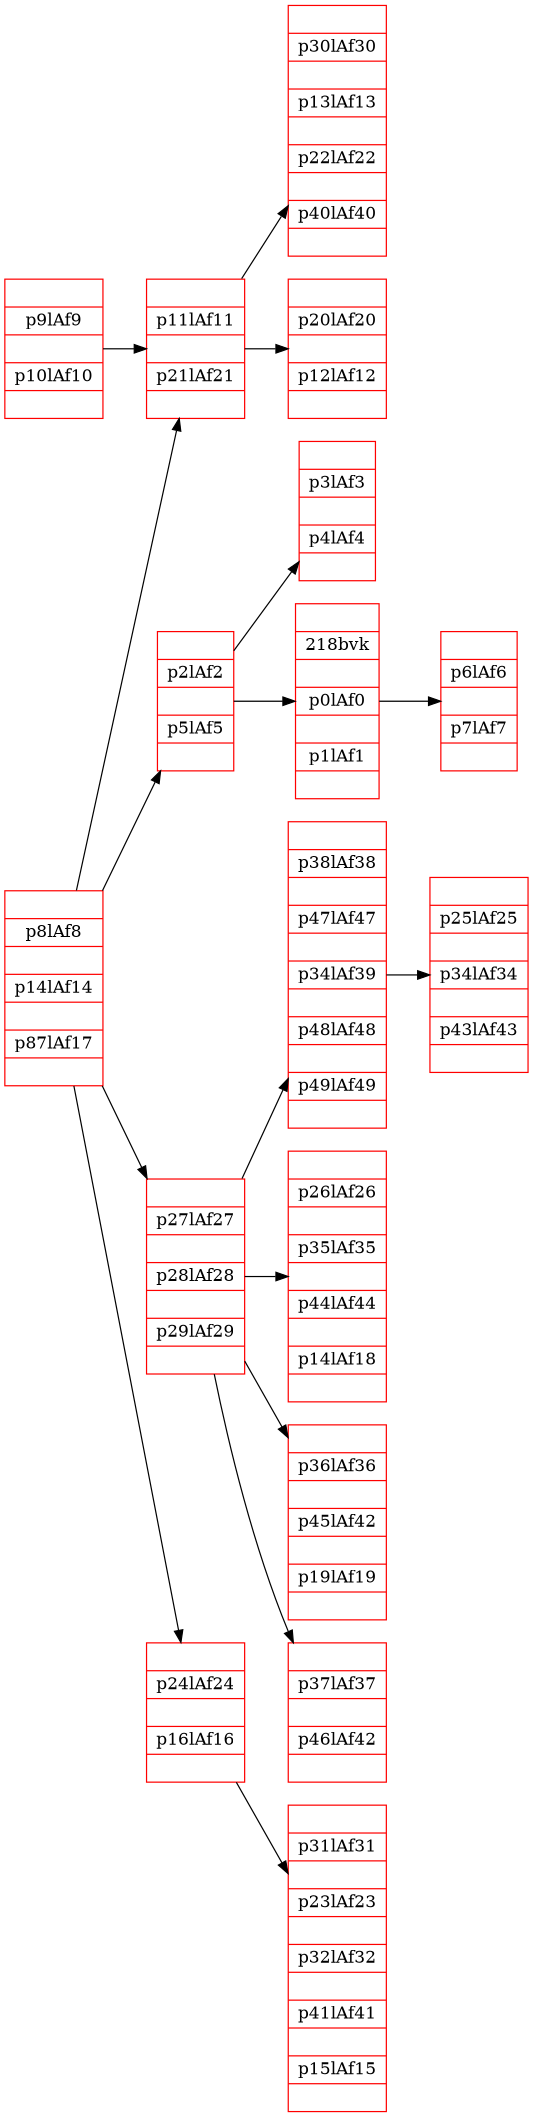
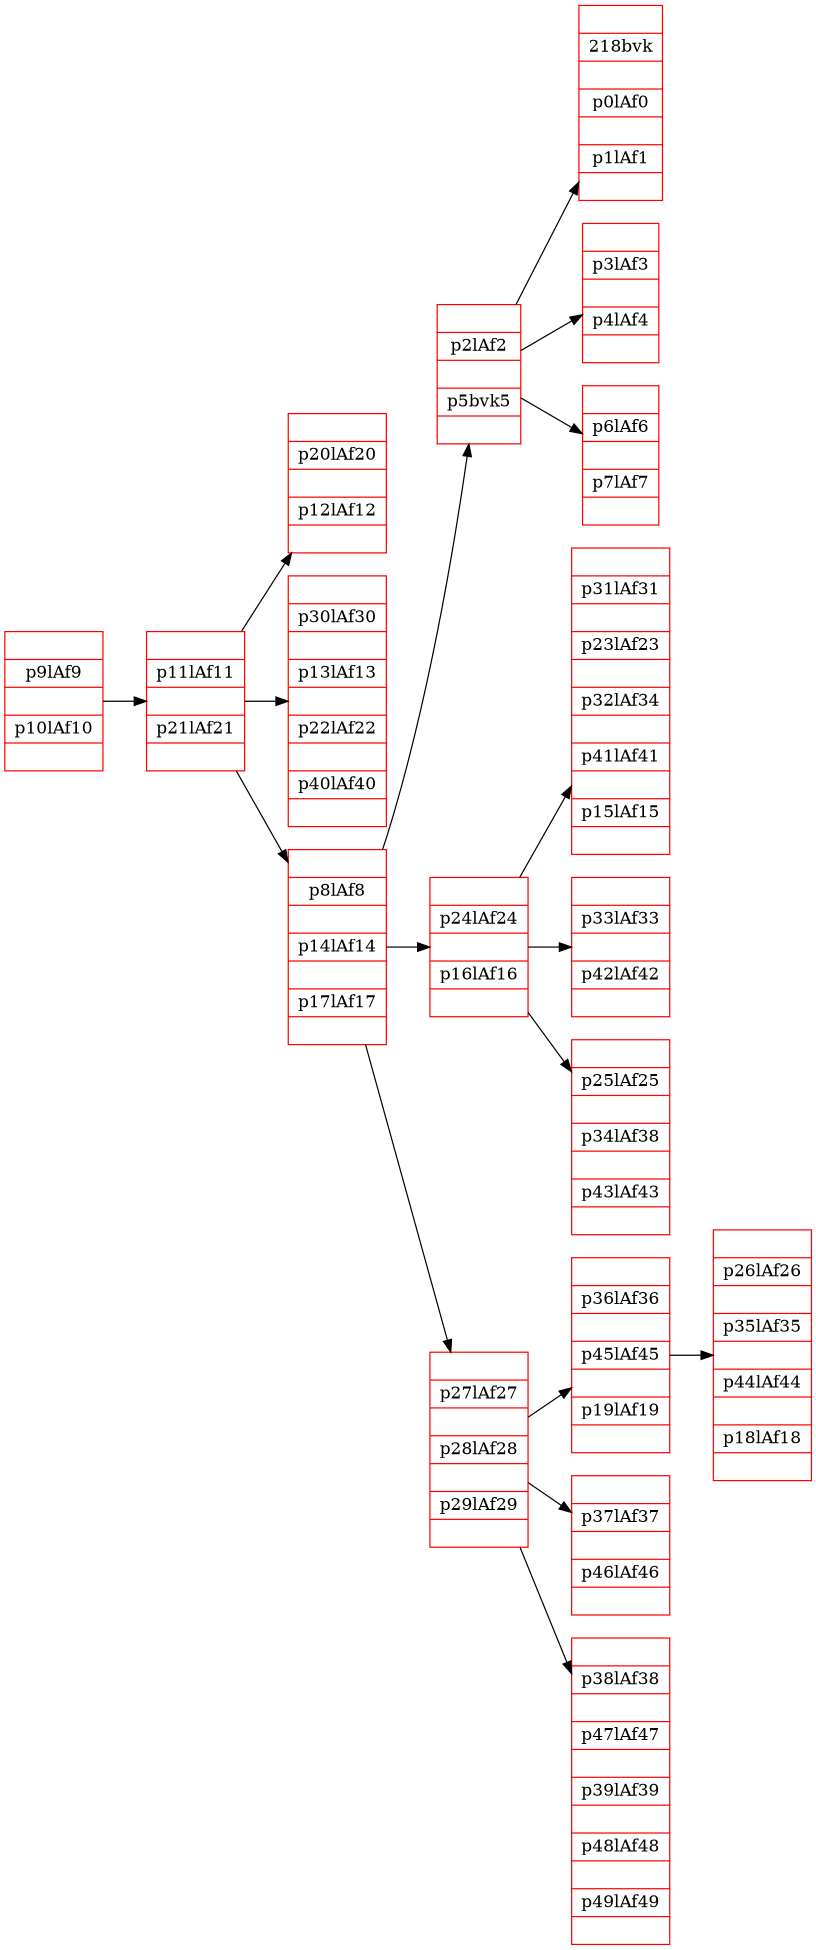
(126, 660) -> (259, 811)
(404, 701) -> (546, 413)
(196, 728) -> (479, 401)
none -> (621, 947)
(337, 974) -> (621, 1791)
(479, 974) -> (621, 1137)
(402, 975) -> (546, 1037)
(54, 1043) -> (337, 1002)
(260, 1277) -> (685, 1355)
(337, 1359) -> (762, 1438)
(337, 1522) -> (621, 1355)
(337, 1740) -> (621, 1573)
(337, 1958) -> (621, 701)
